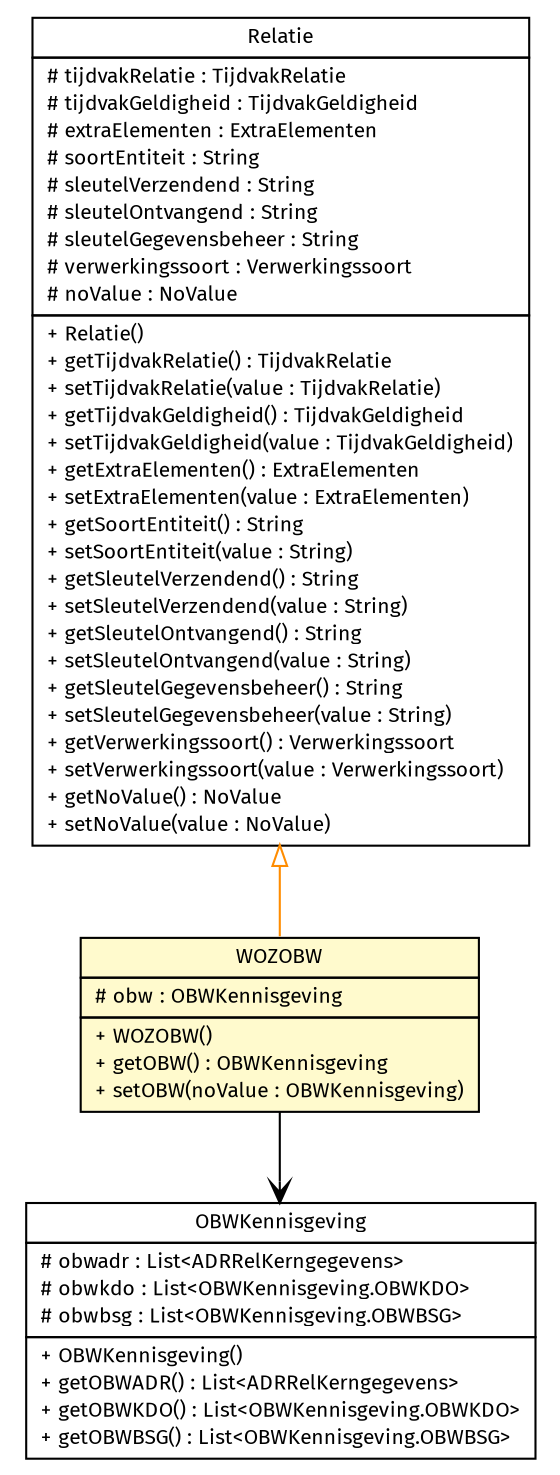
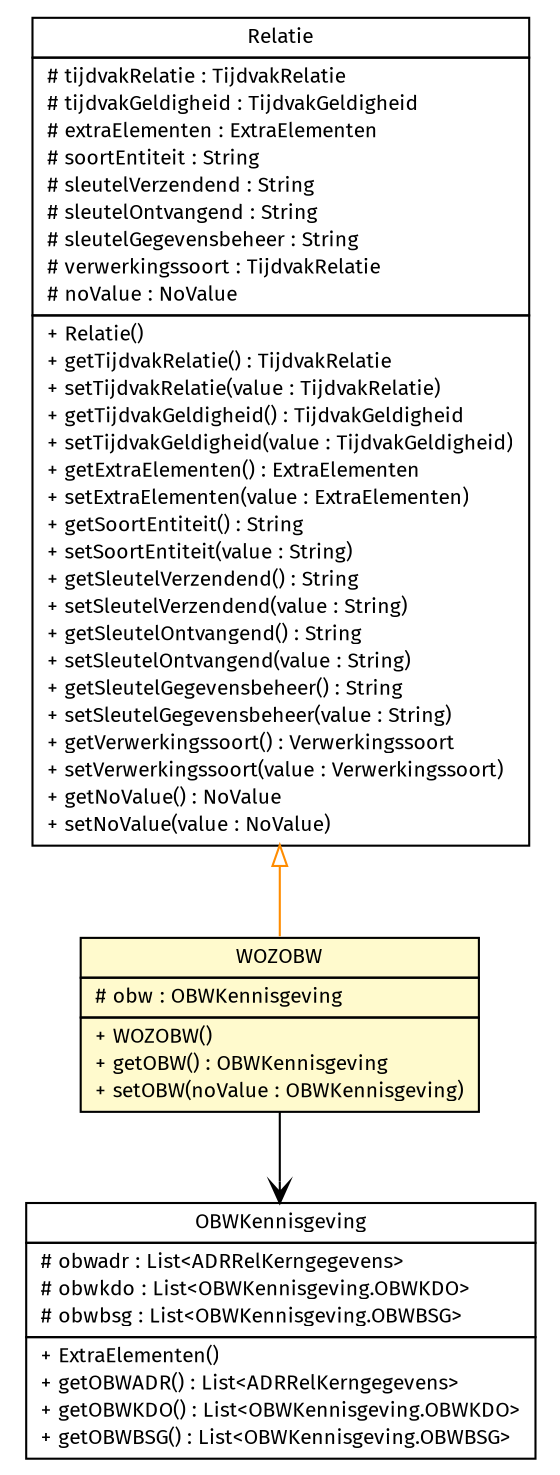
(231, 267) -> (215, 267)
(143, 1356) -> (130, 1356)
